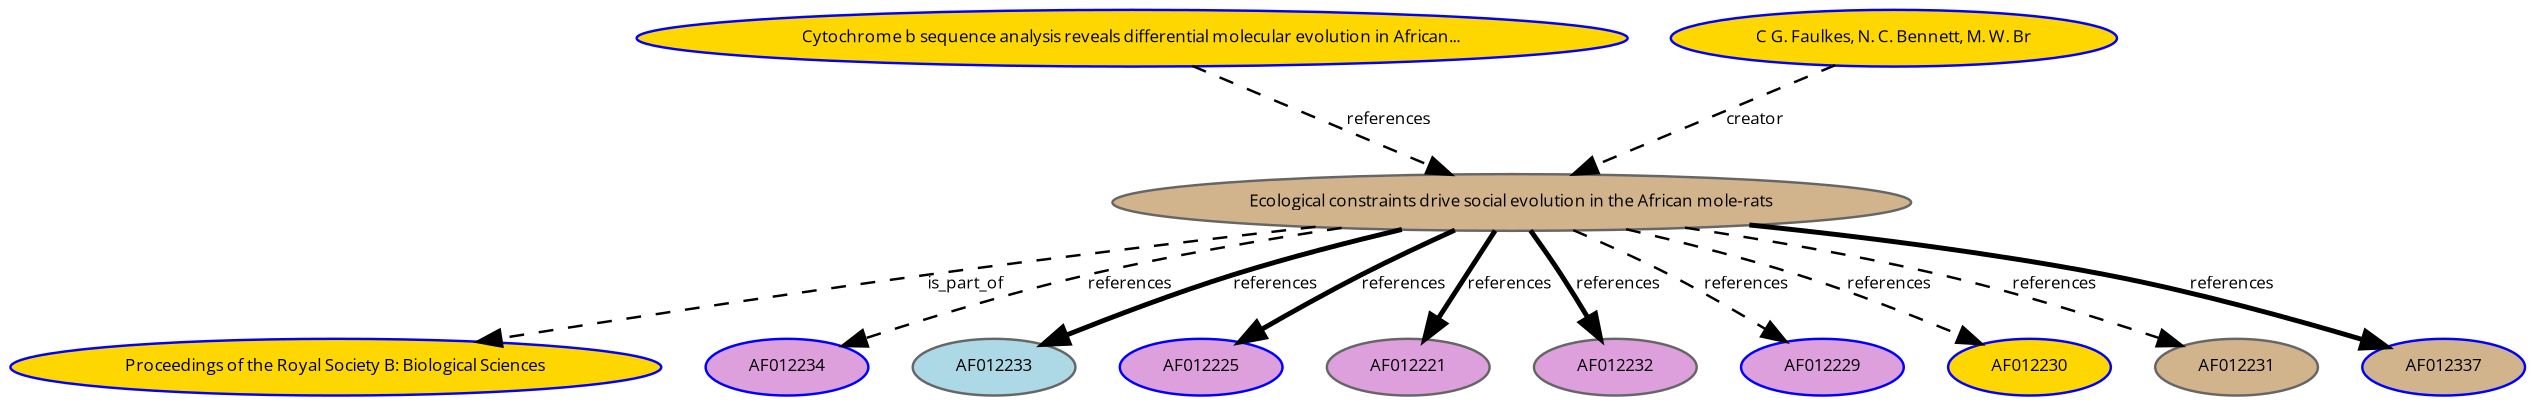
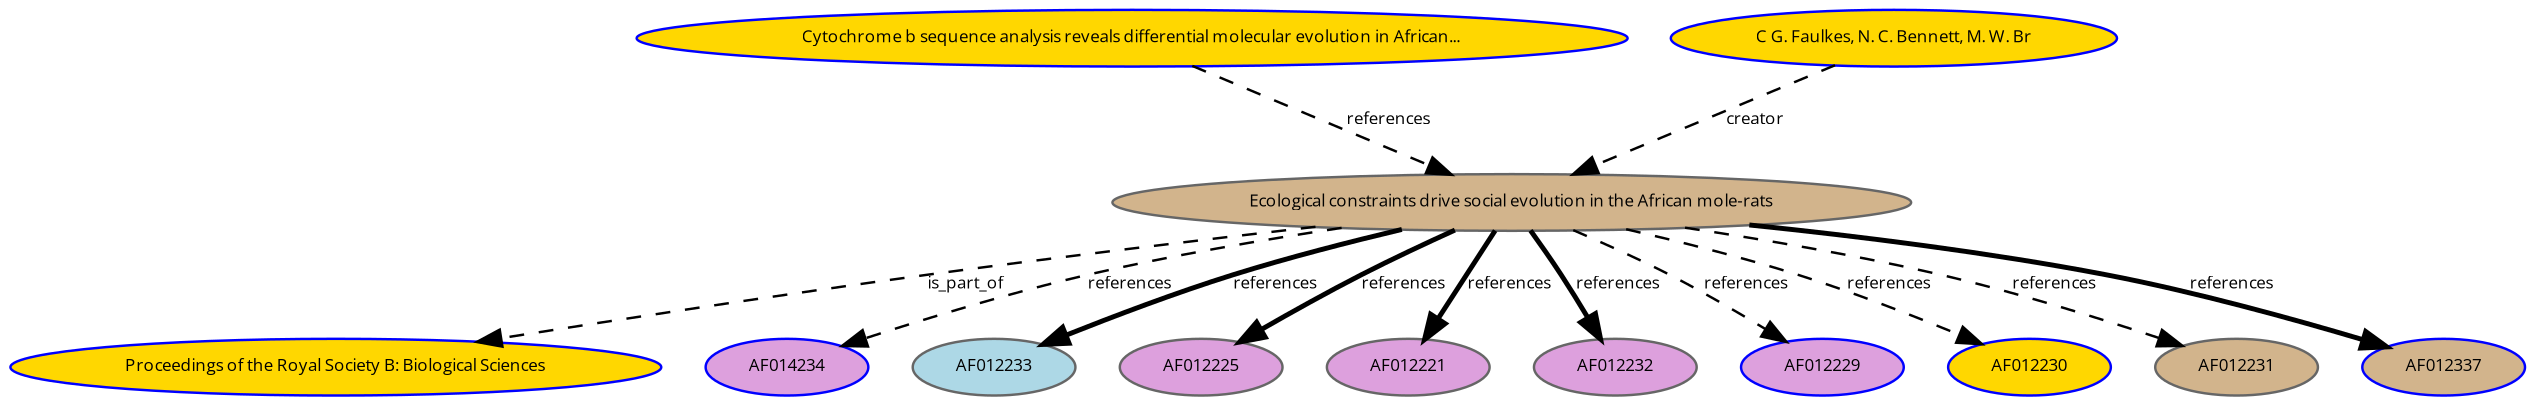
(787, 367) -> (787, 367)
(1201, 367) -> (1201, 367)
